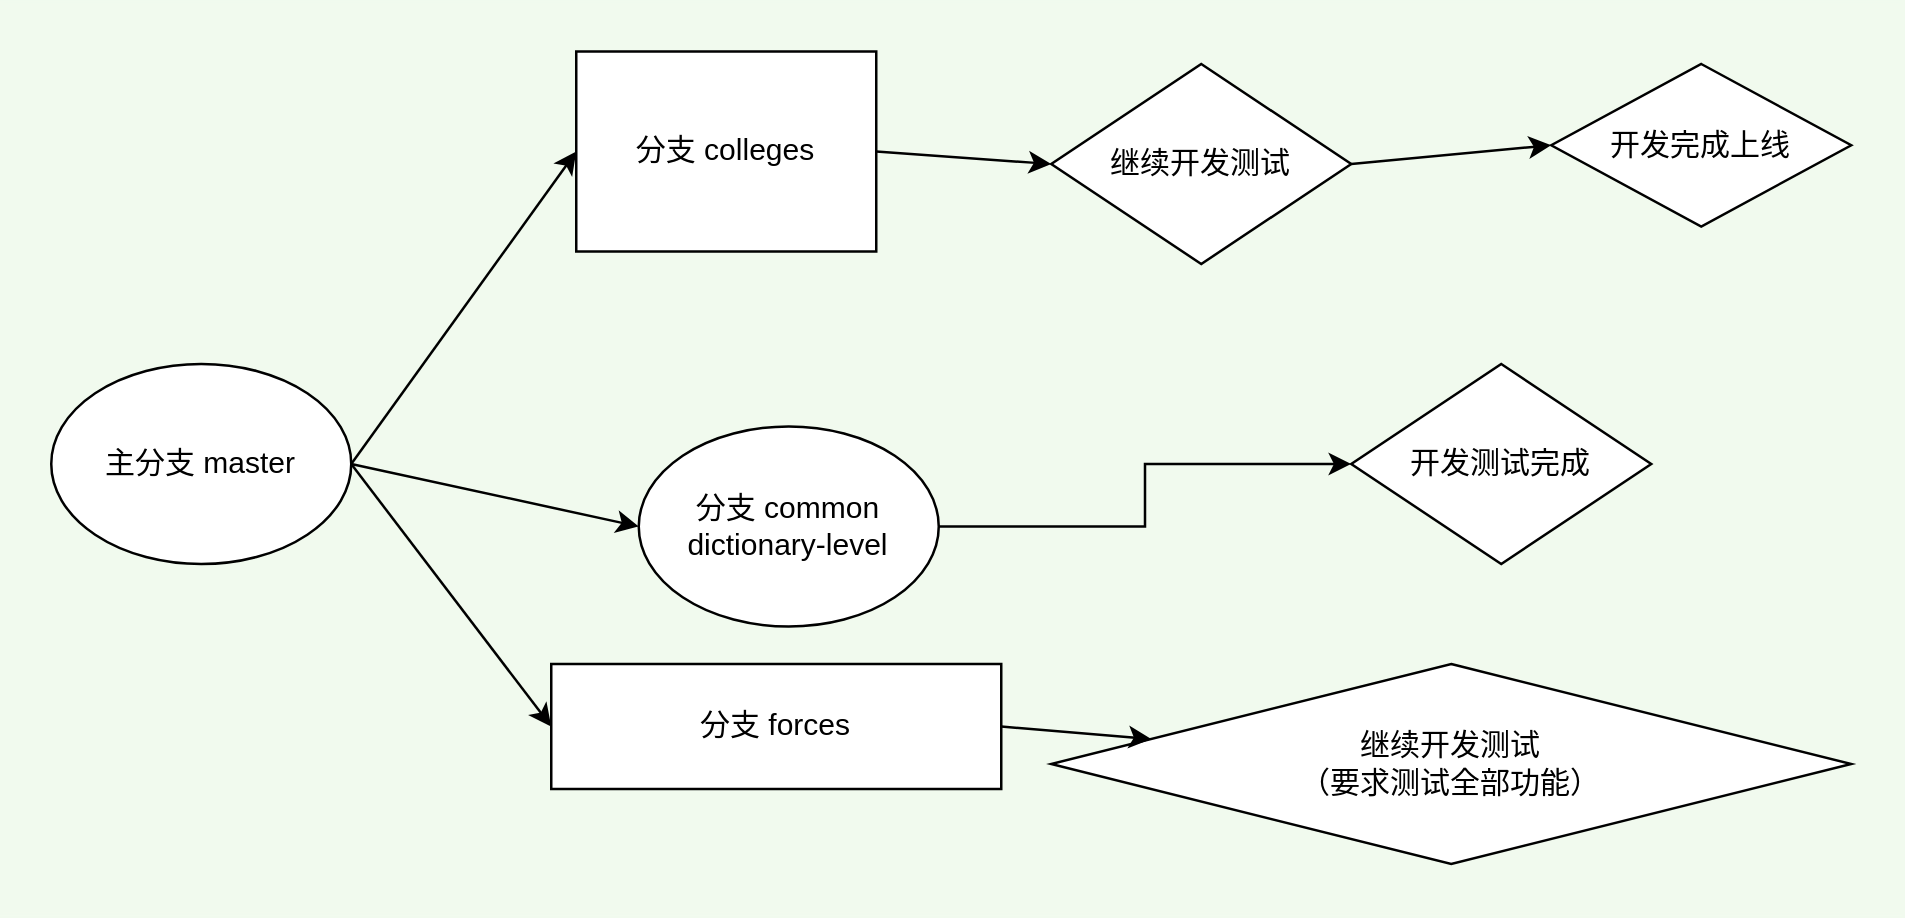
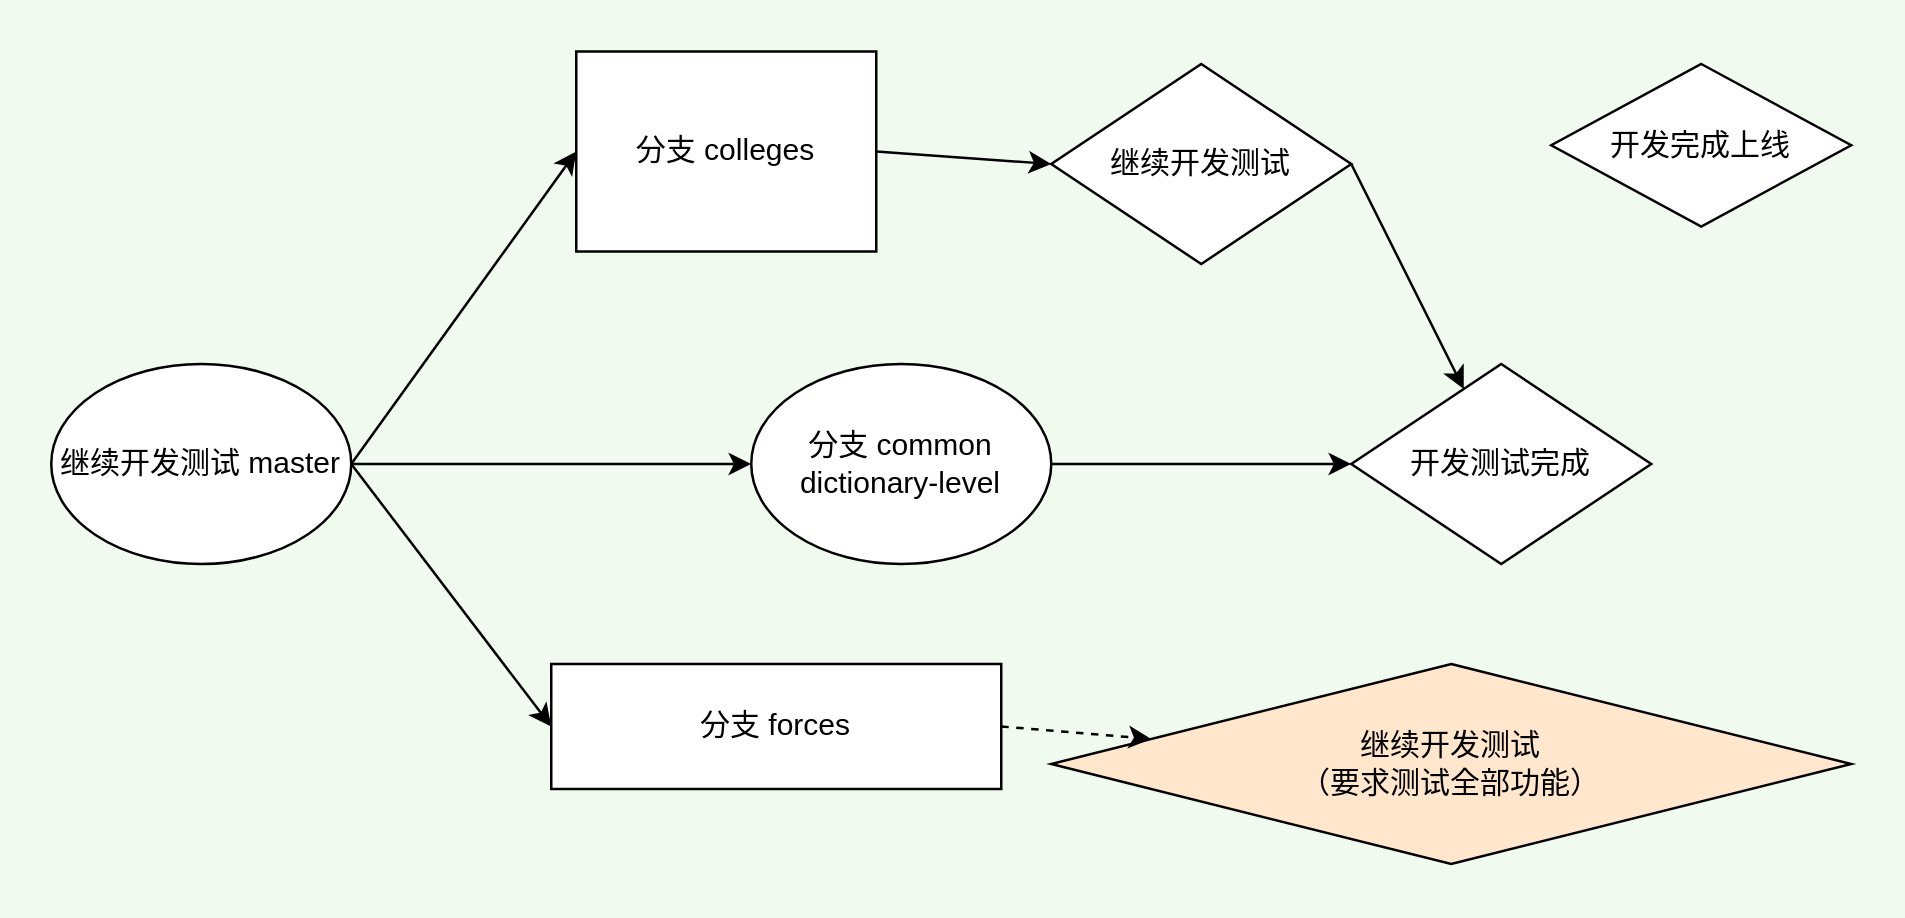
(1443, 155) -> (1404, 269)
(201, 464) -> (201, 464)
(789, 526) -> (901, 464)
(1071, 732) -> (1071, 732)
(1451, 764) -> (1451, 764)
